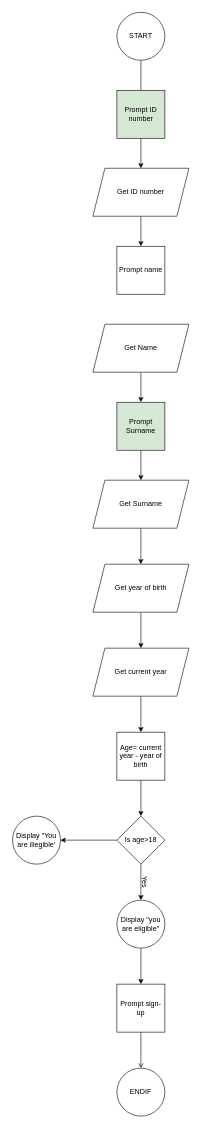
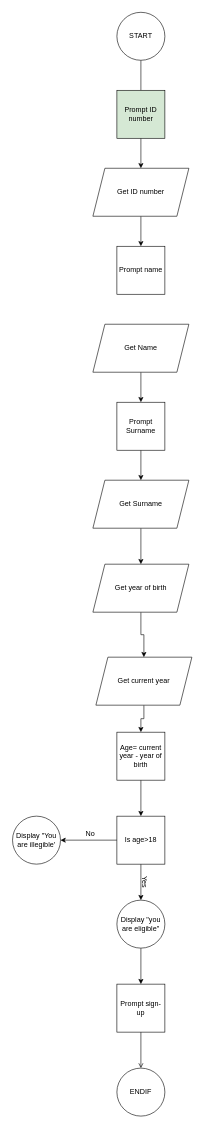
(141, 426) -> (141, 426)
(141, 672) -> (144, 681)
none -> (90, 834)
(141, 840) -> (141, 840)
